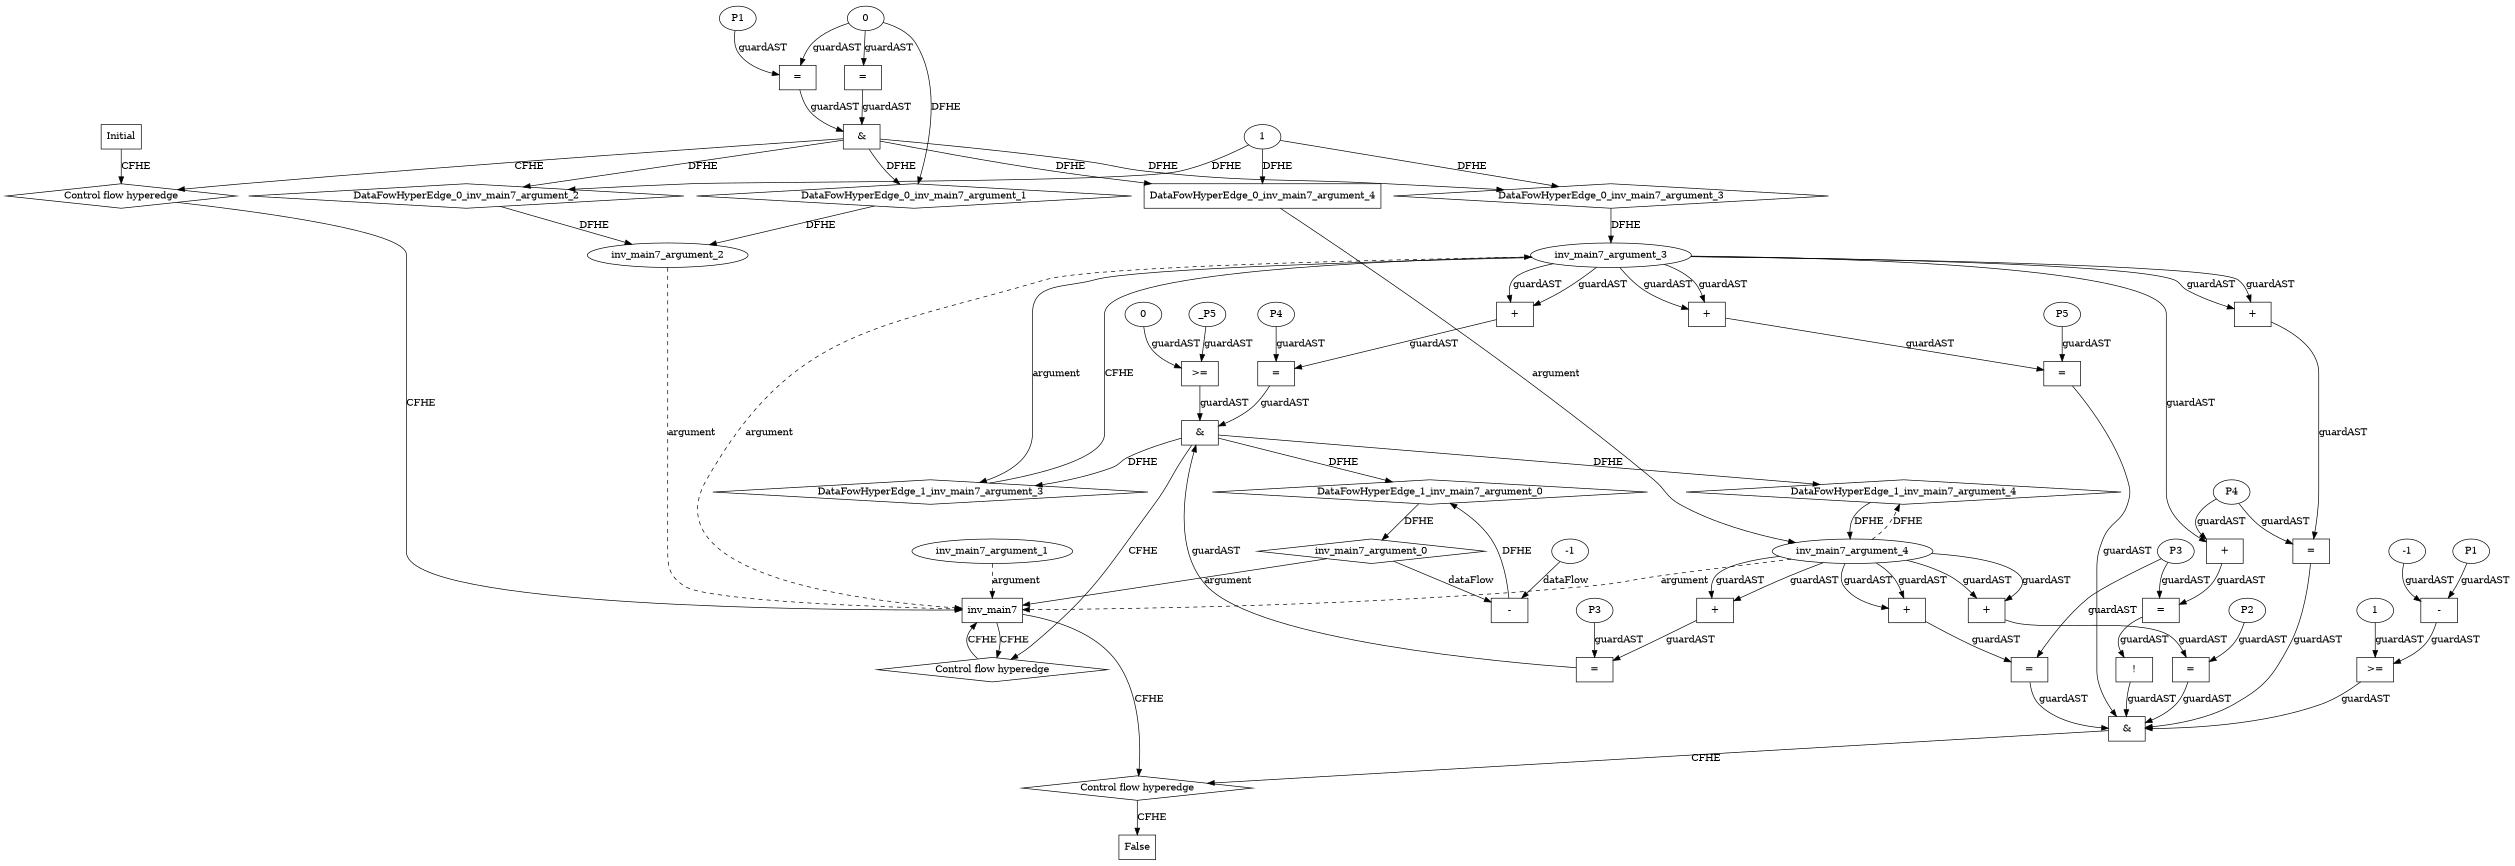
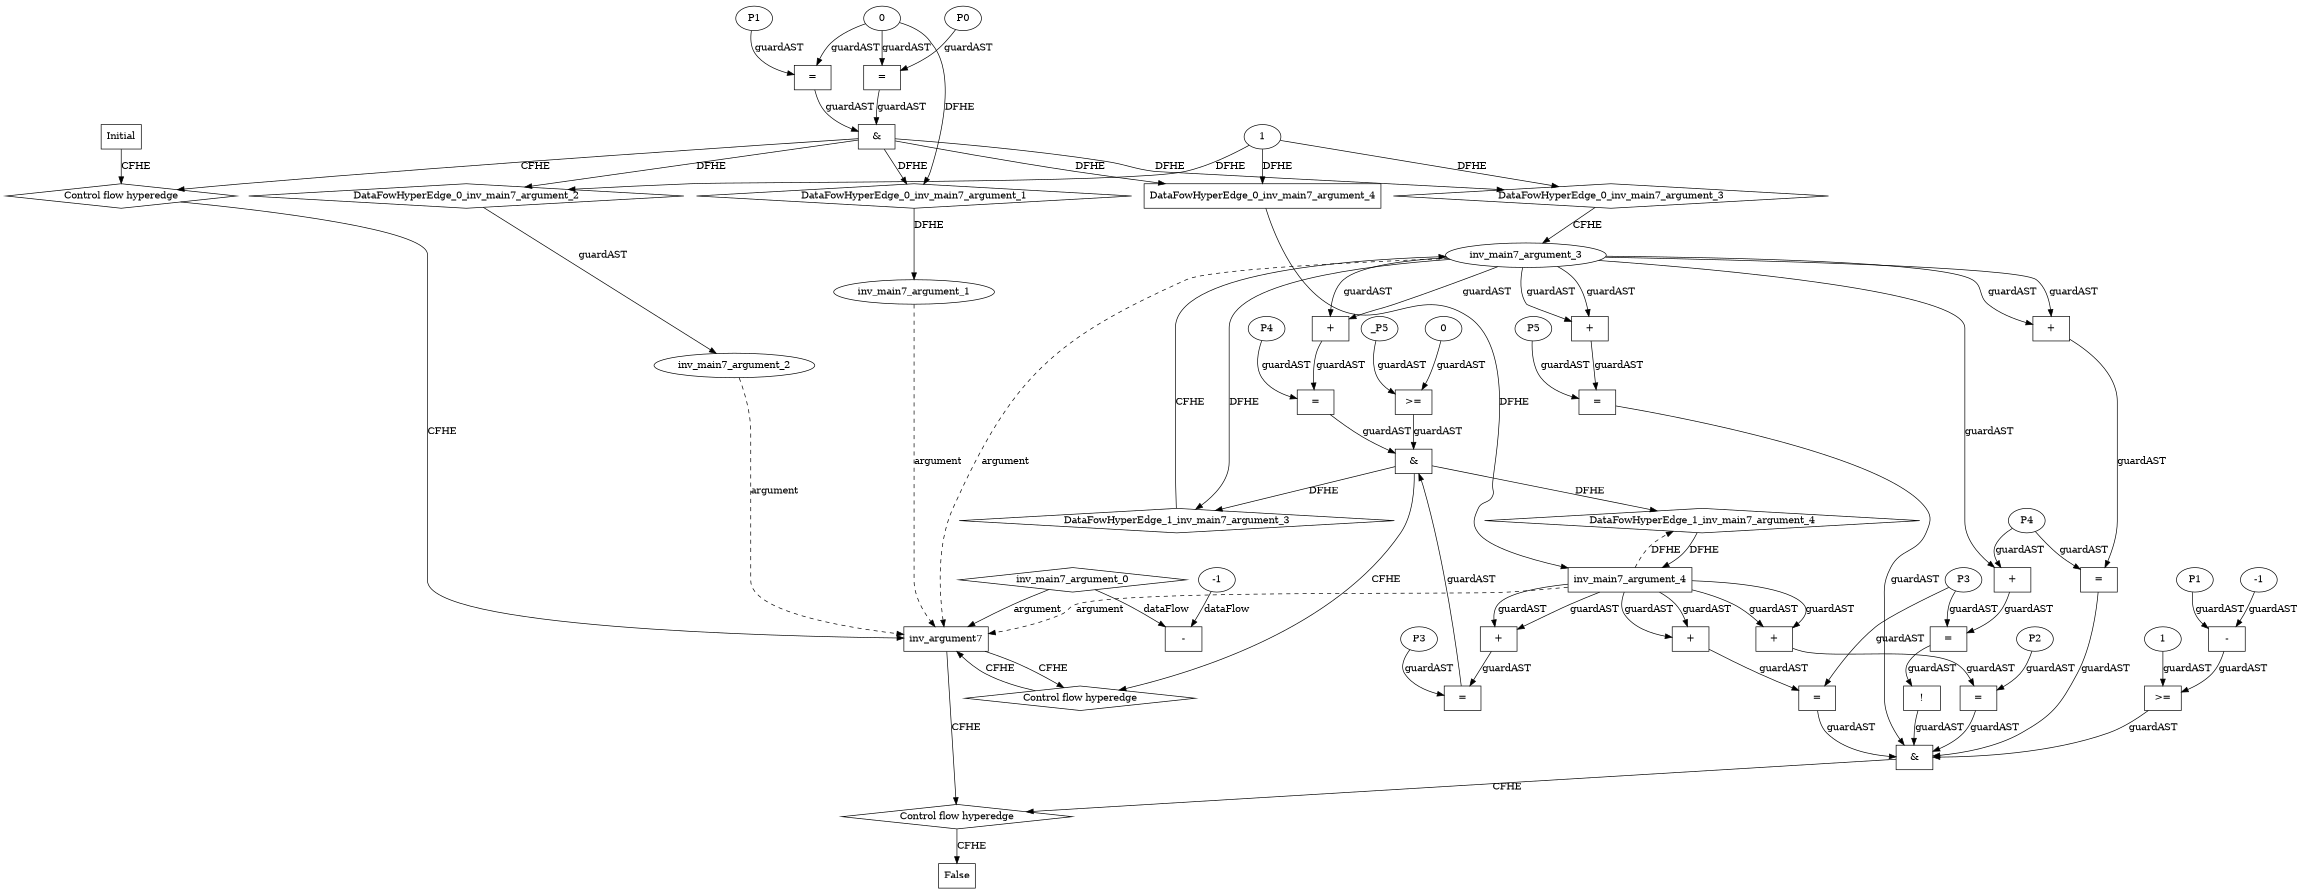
none -> (963, 18)
(795, 225) -> (914, 240)
(594, 226) -> (603, 255)
(1626, 226) -> (1587, 226)
(1056, 374) -> (1244, 402)
(1556, 374) -> (1514, 402)
(1430, 492) -> none
(1853, 551) -> (1630, 580)
(992, 610) -> (946, 639)
